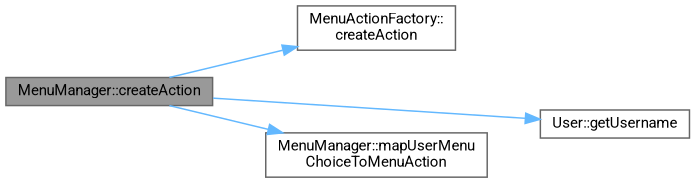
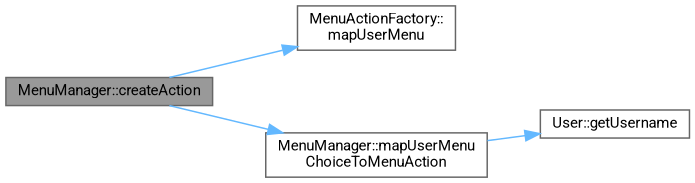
(376, 28) -> (376, 28)
(369, 108) -> (506, 138)
